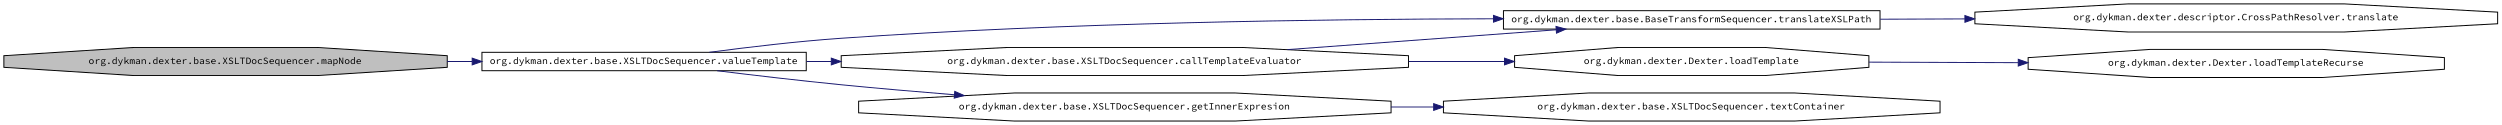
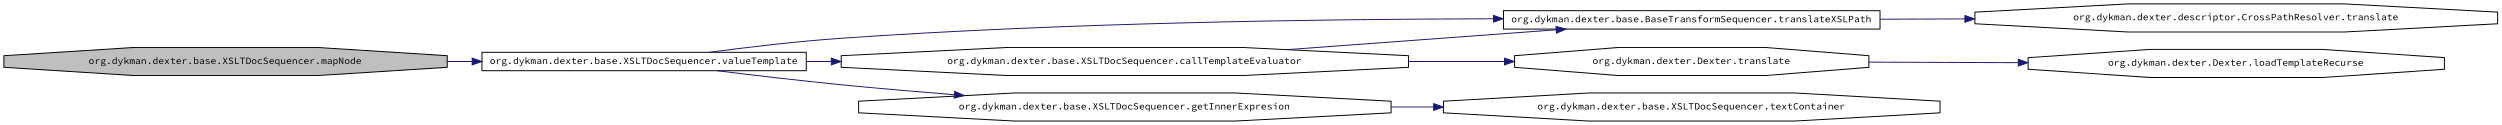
(1692, 62) -> (1692, 62)
